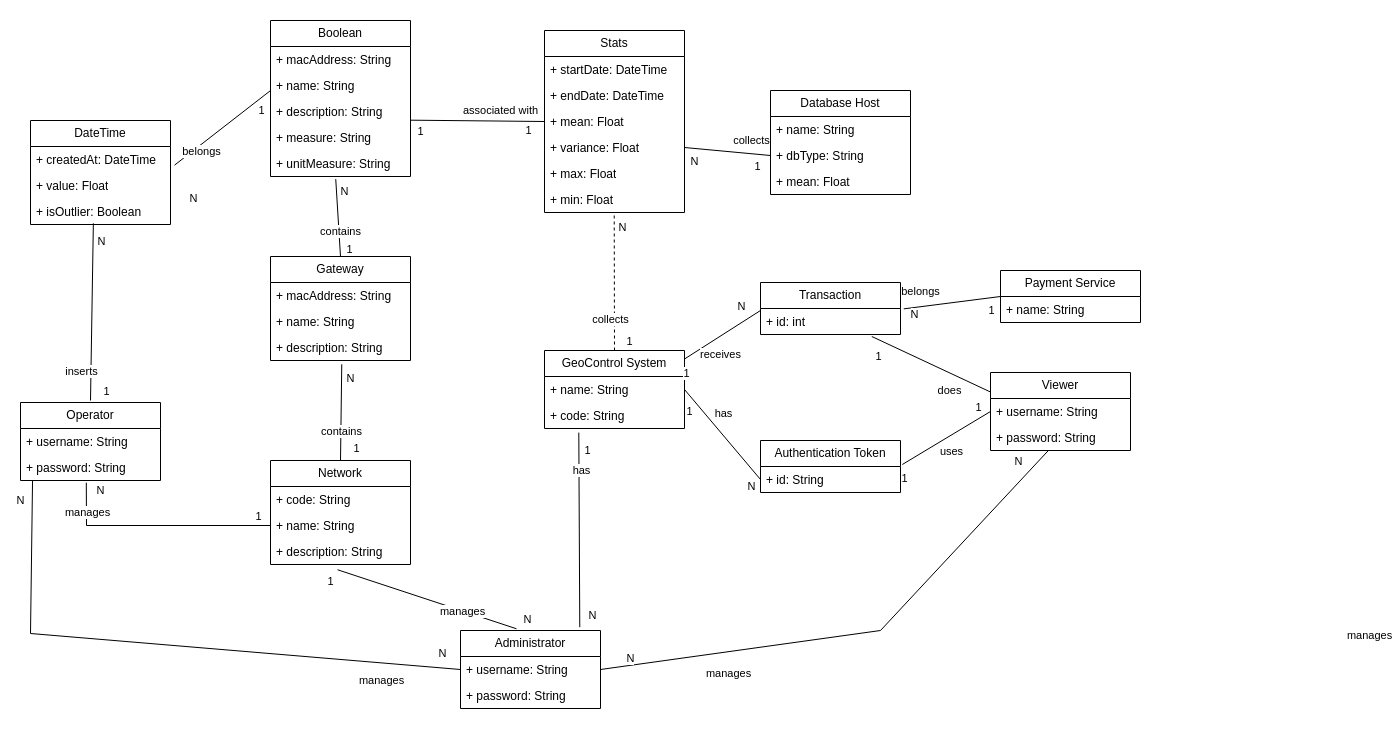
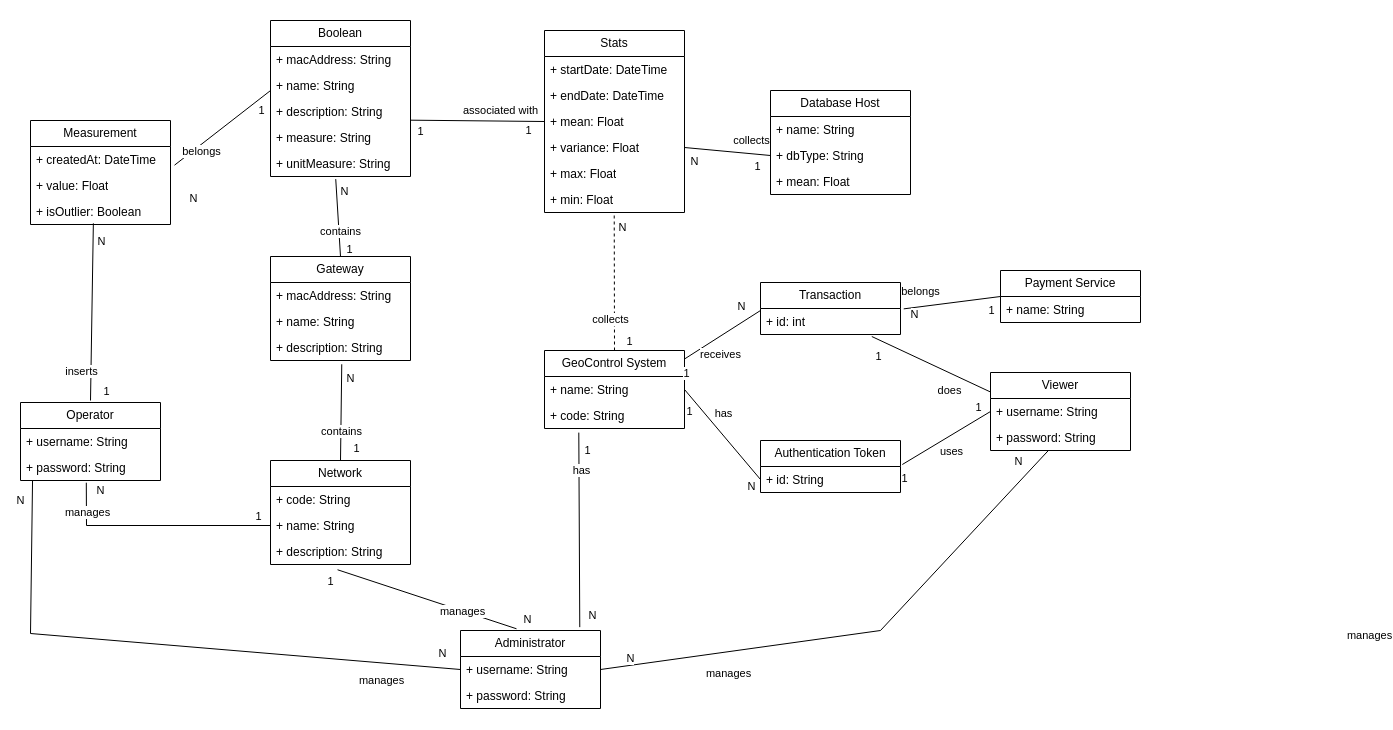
(101, 134) -> (101, 134)
